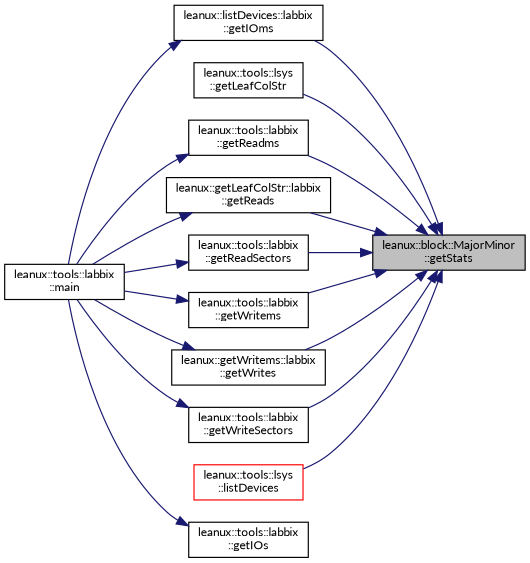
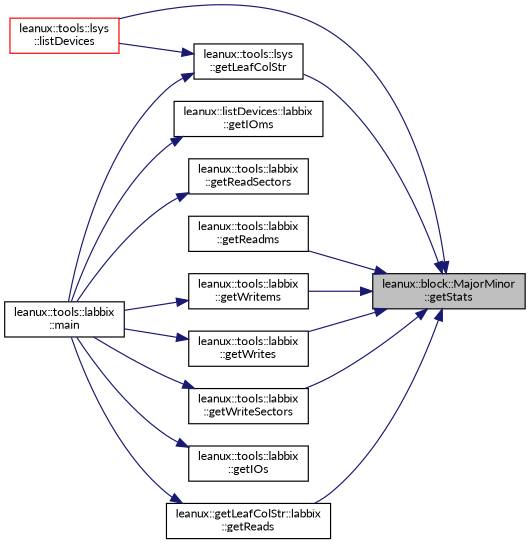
none -> (151, 48)
(390, 122) -> none
(122, 206) -> (106, 179)
(334, 253) -> none
(249, 367) -> (249, 349)
